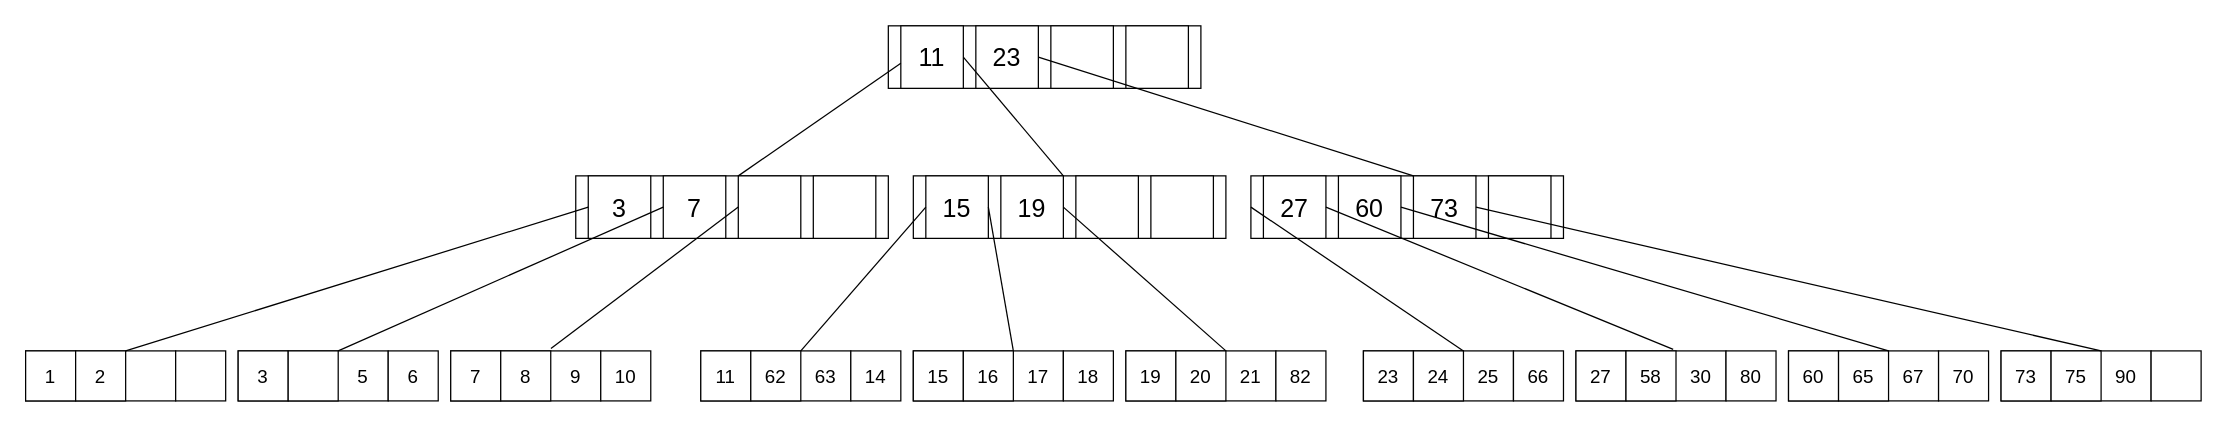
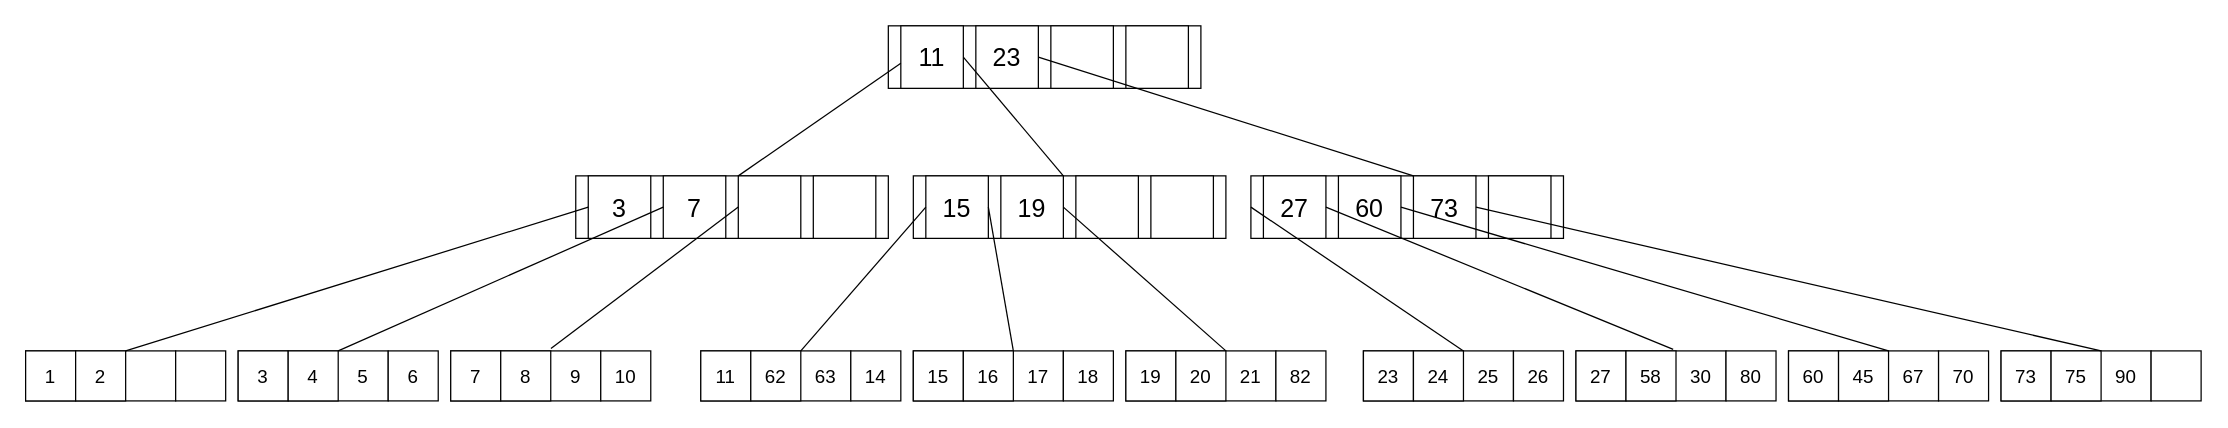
none -> (313, 376)
(1538, 376) -> (1538, 376)
(1863, 376) -> (1863, 376)
